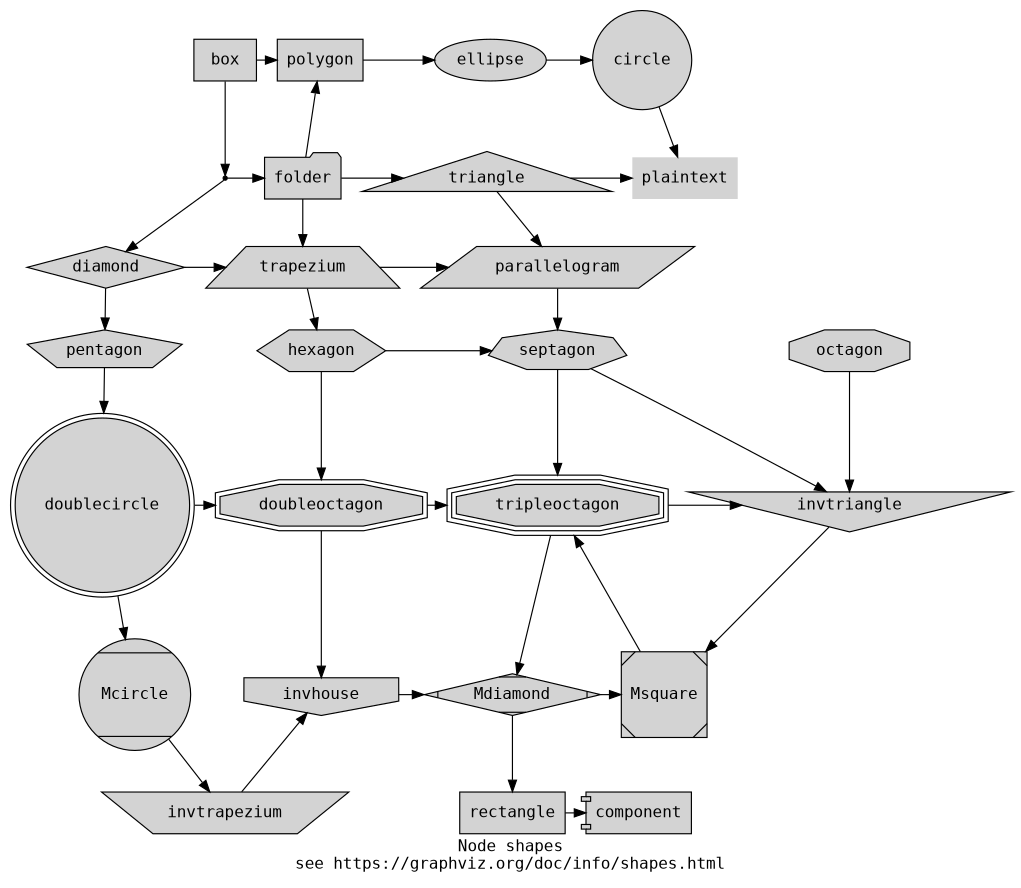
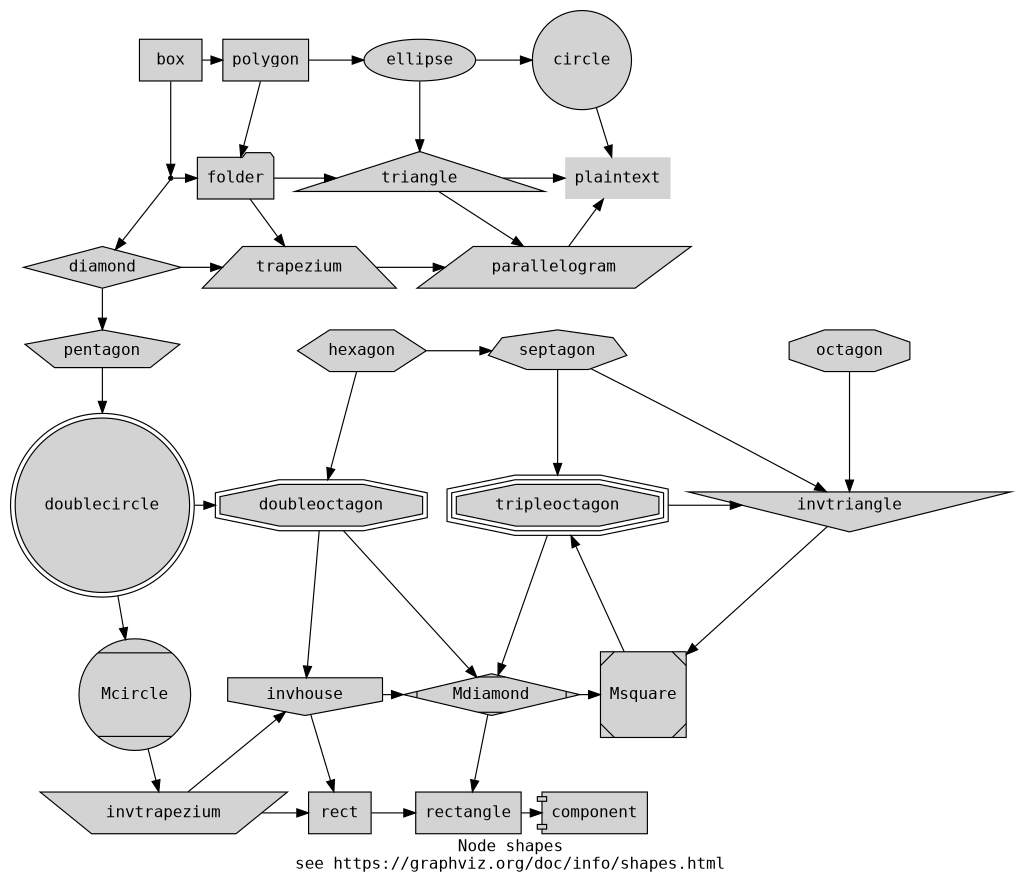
none -> (420, 110)
(311, 125) -> (252, 114)
(311, 303) -> none
(558, 303) -> (583, 227)
(431, 505) -> (406, 600)
none -> (340, 813)
